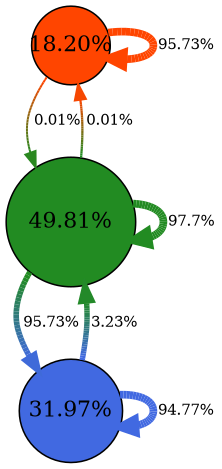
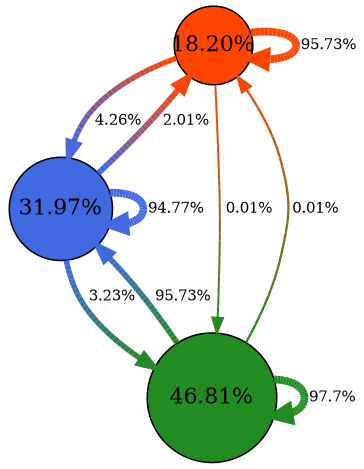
none -> (115, 90)
none -> (140, 132)
(71, 222) -> (212, 398)
